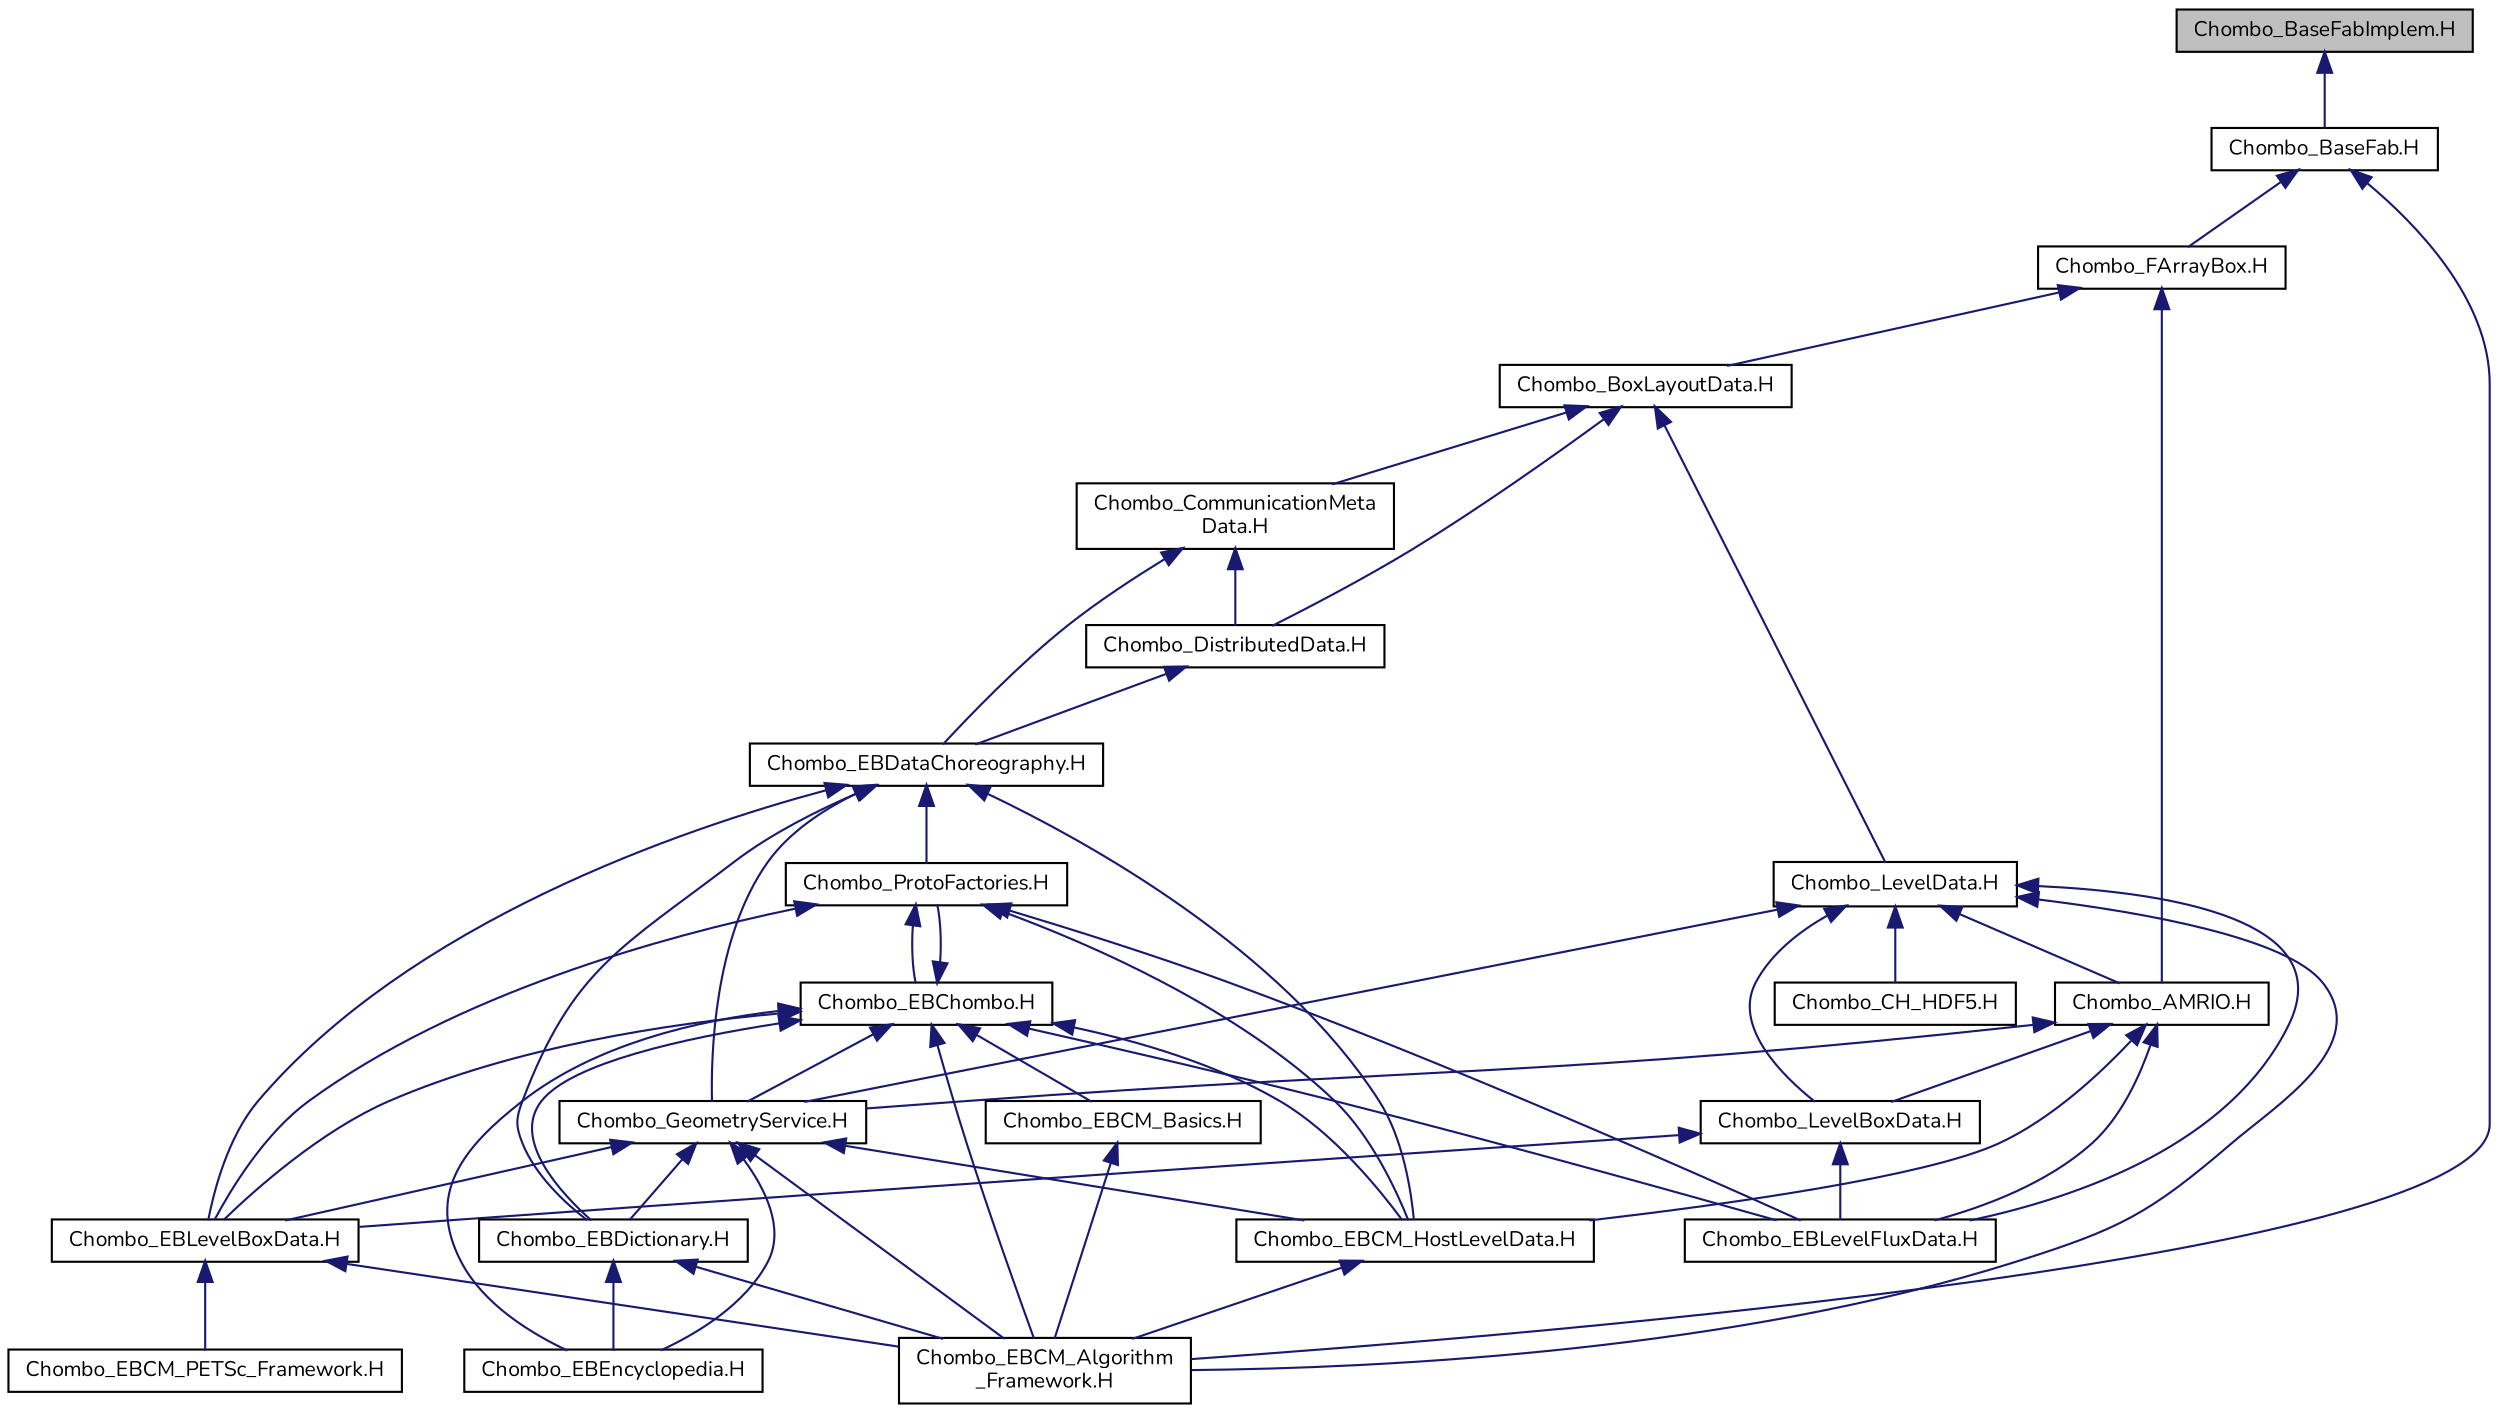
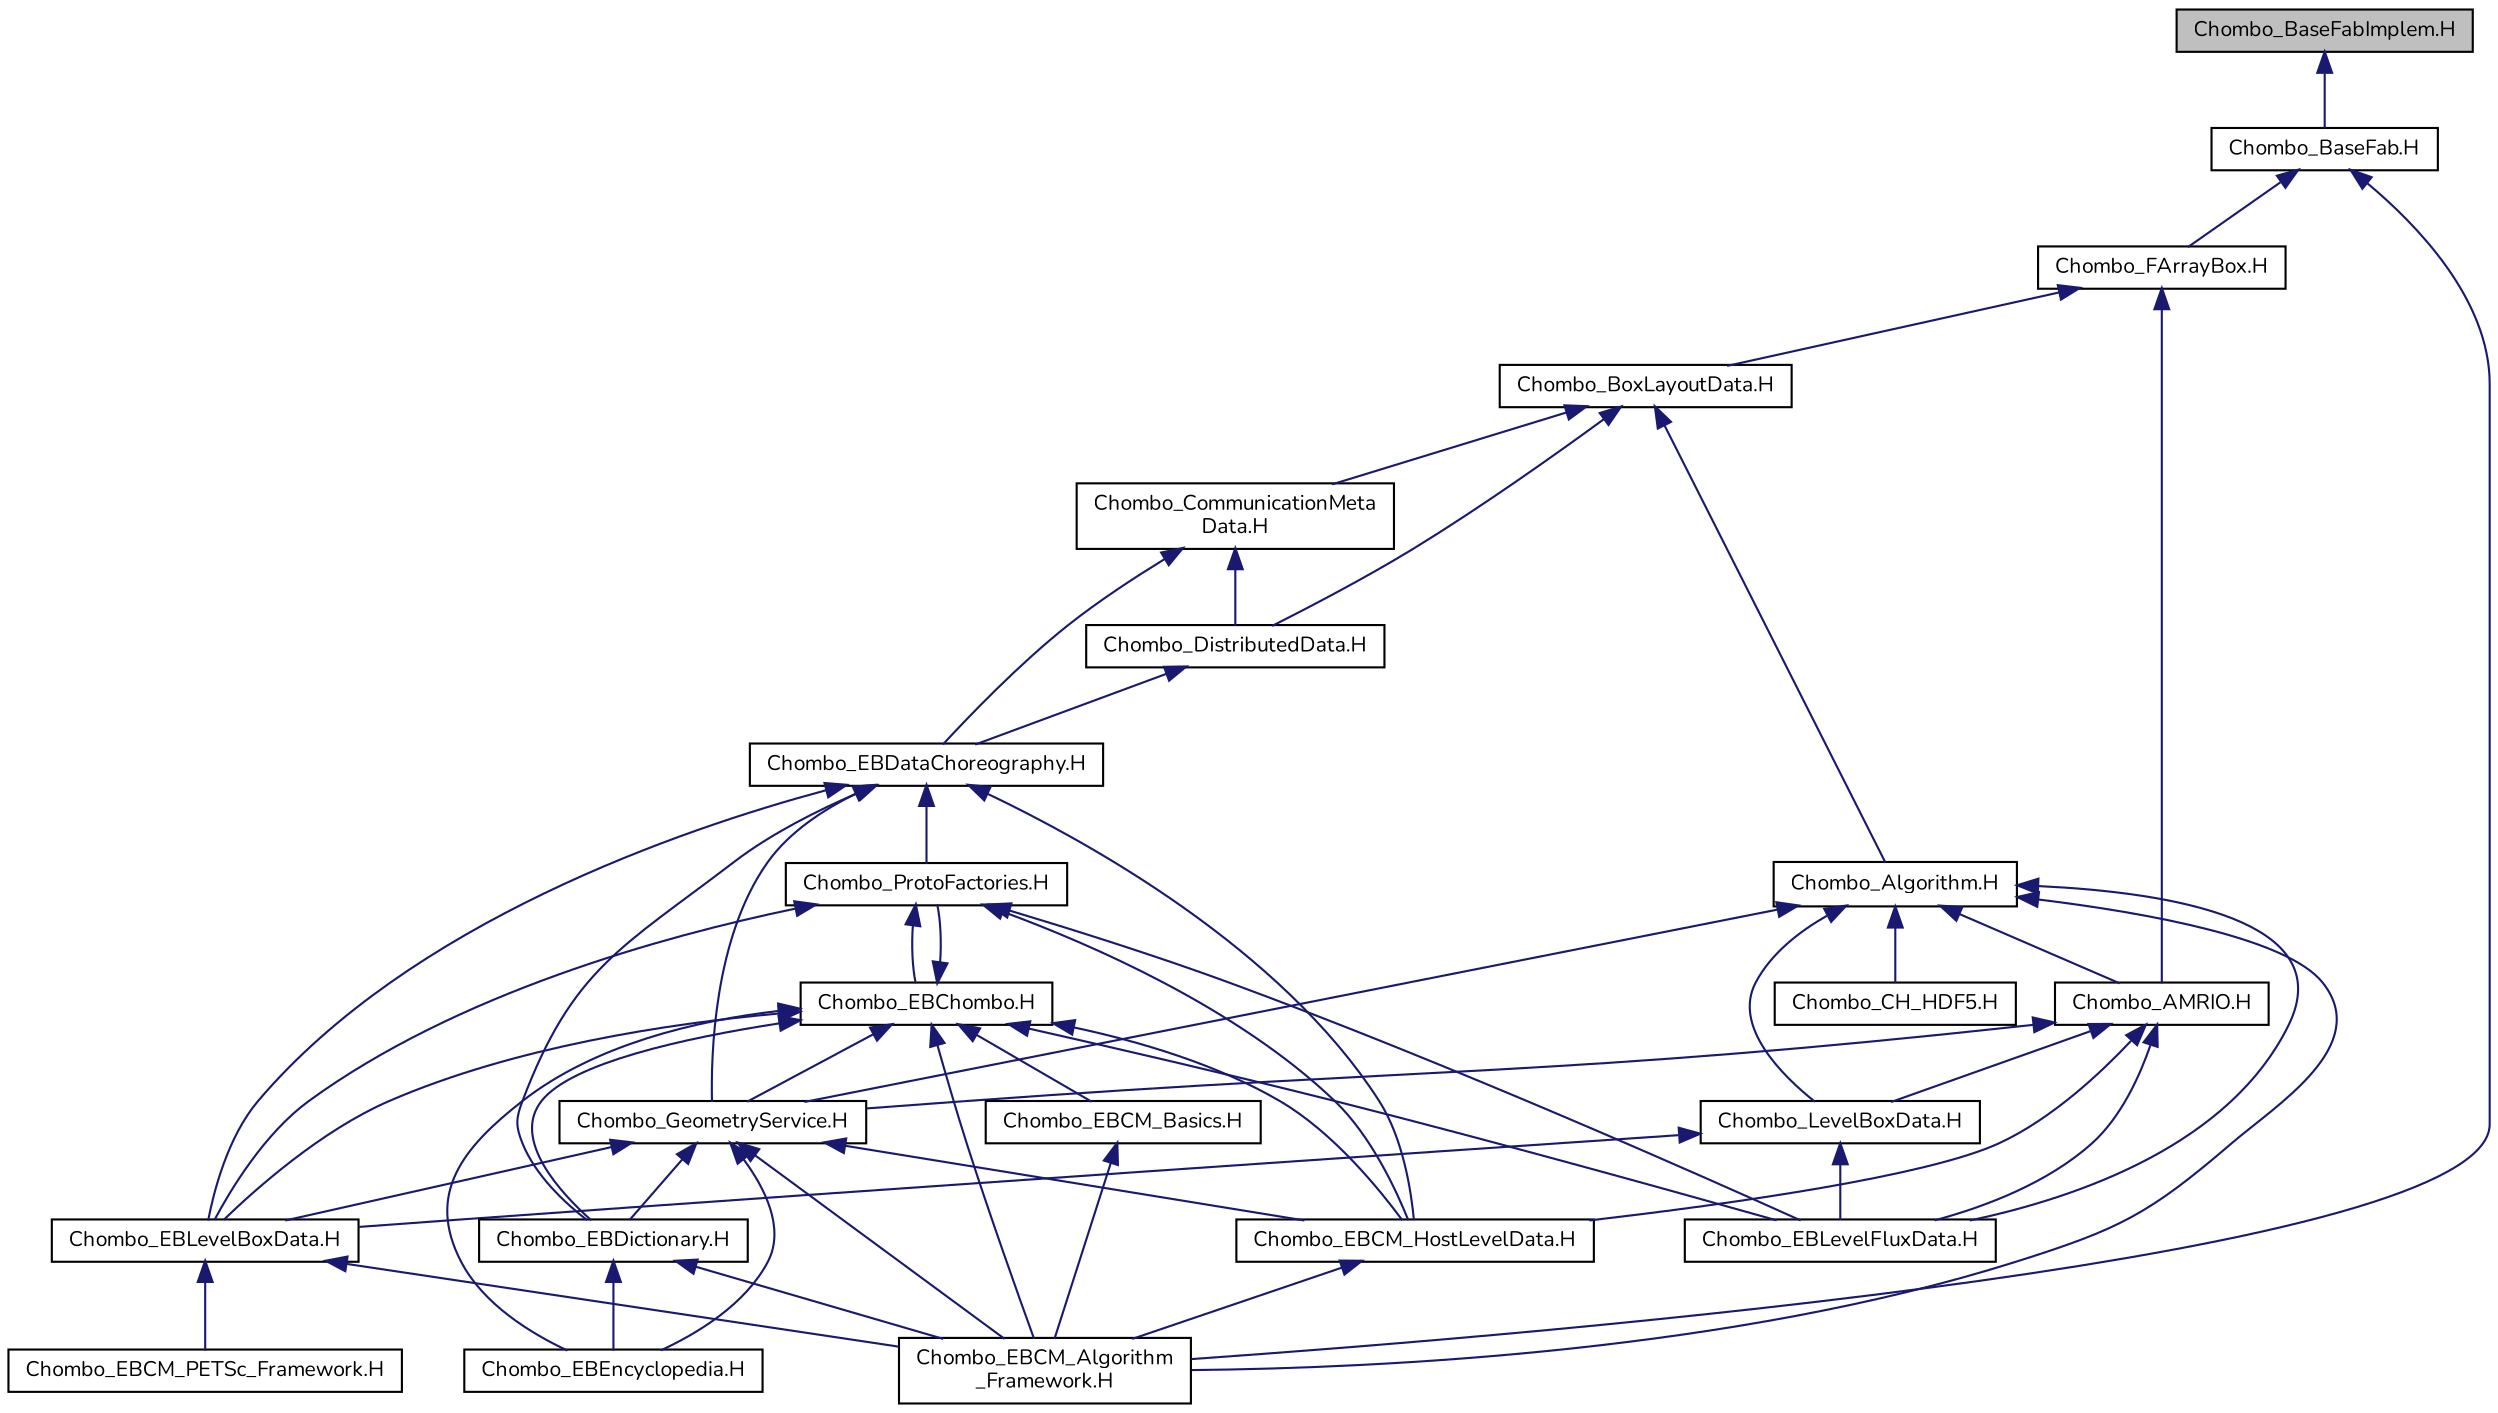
(1895, 884) -> (1895, 884)
